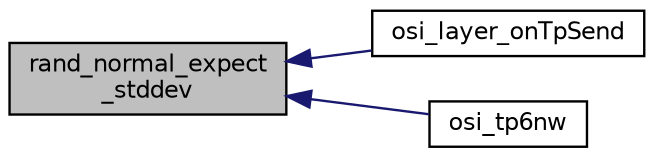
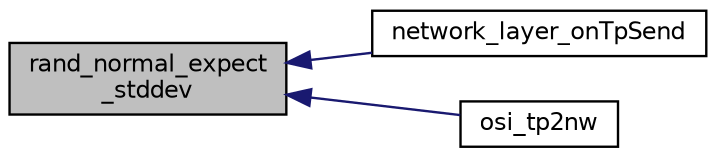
(508, 33) -> (539, 33)
(508, 124) -> (539, 124)
